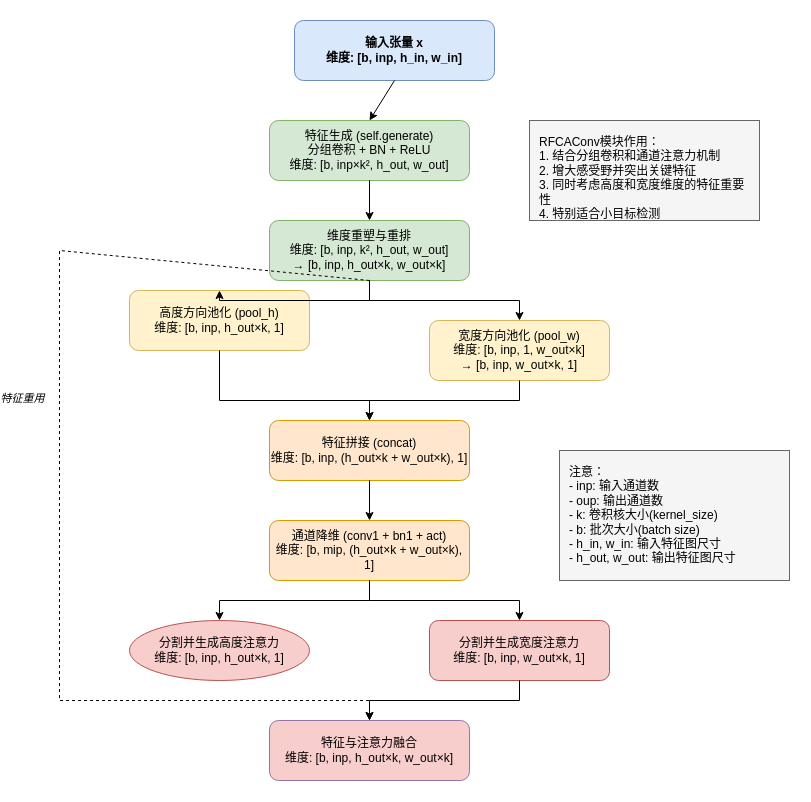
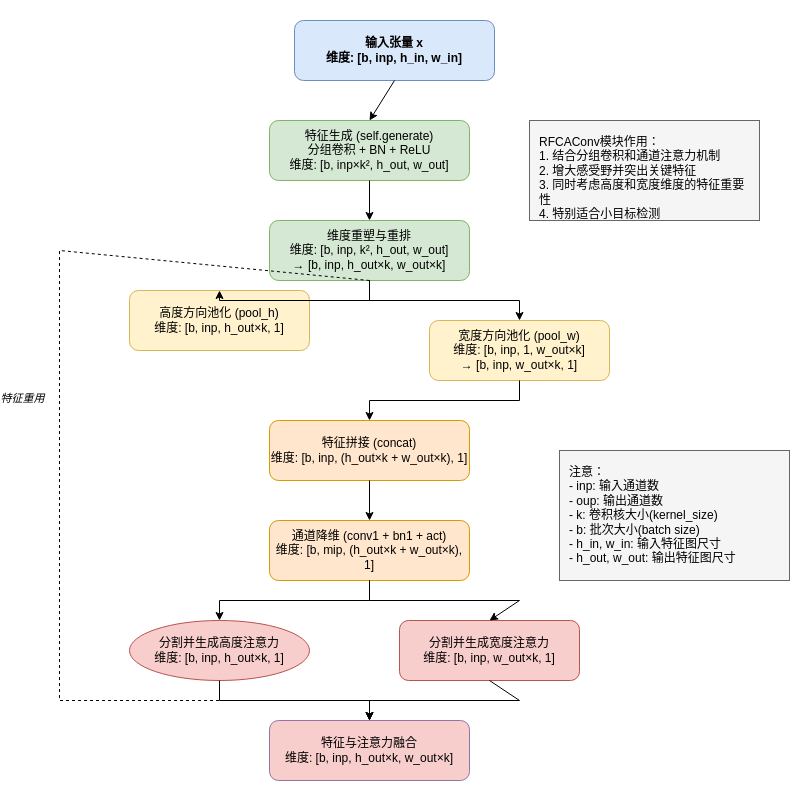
(268, 401) -> none
(520, 651) -> (490, 651)
none -> (220, 690)
